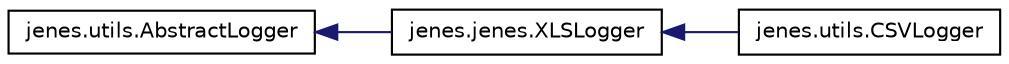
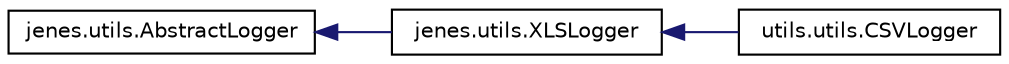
(527, 32) -> (527, 32)
(870, 32) -> (870, 32)
